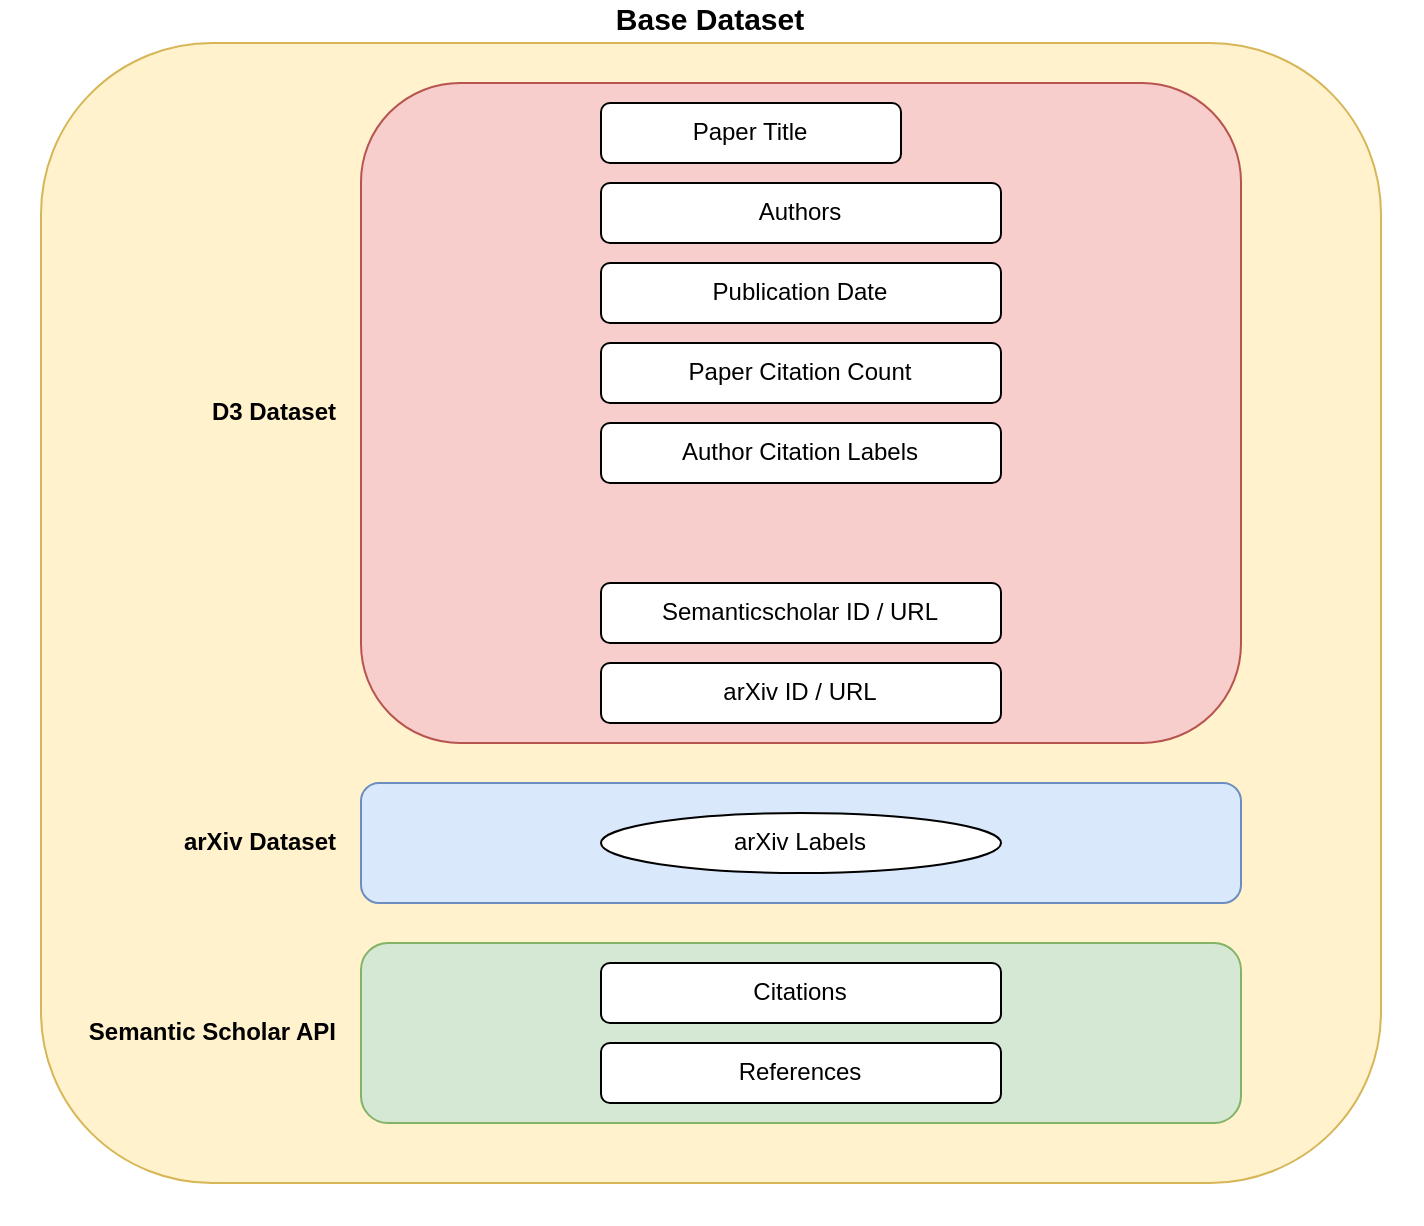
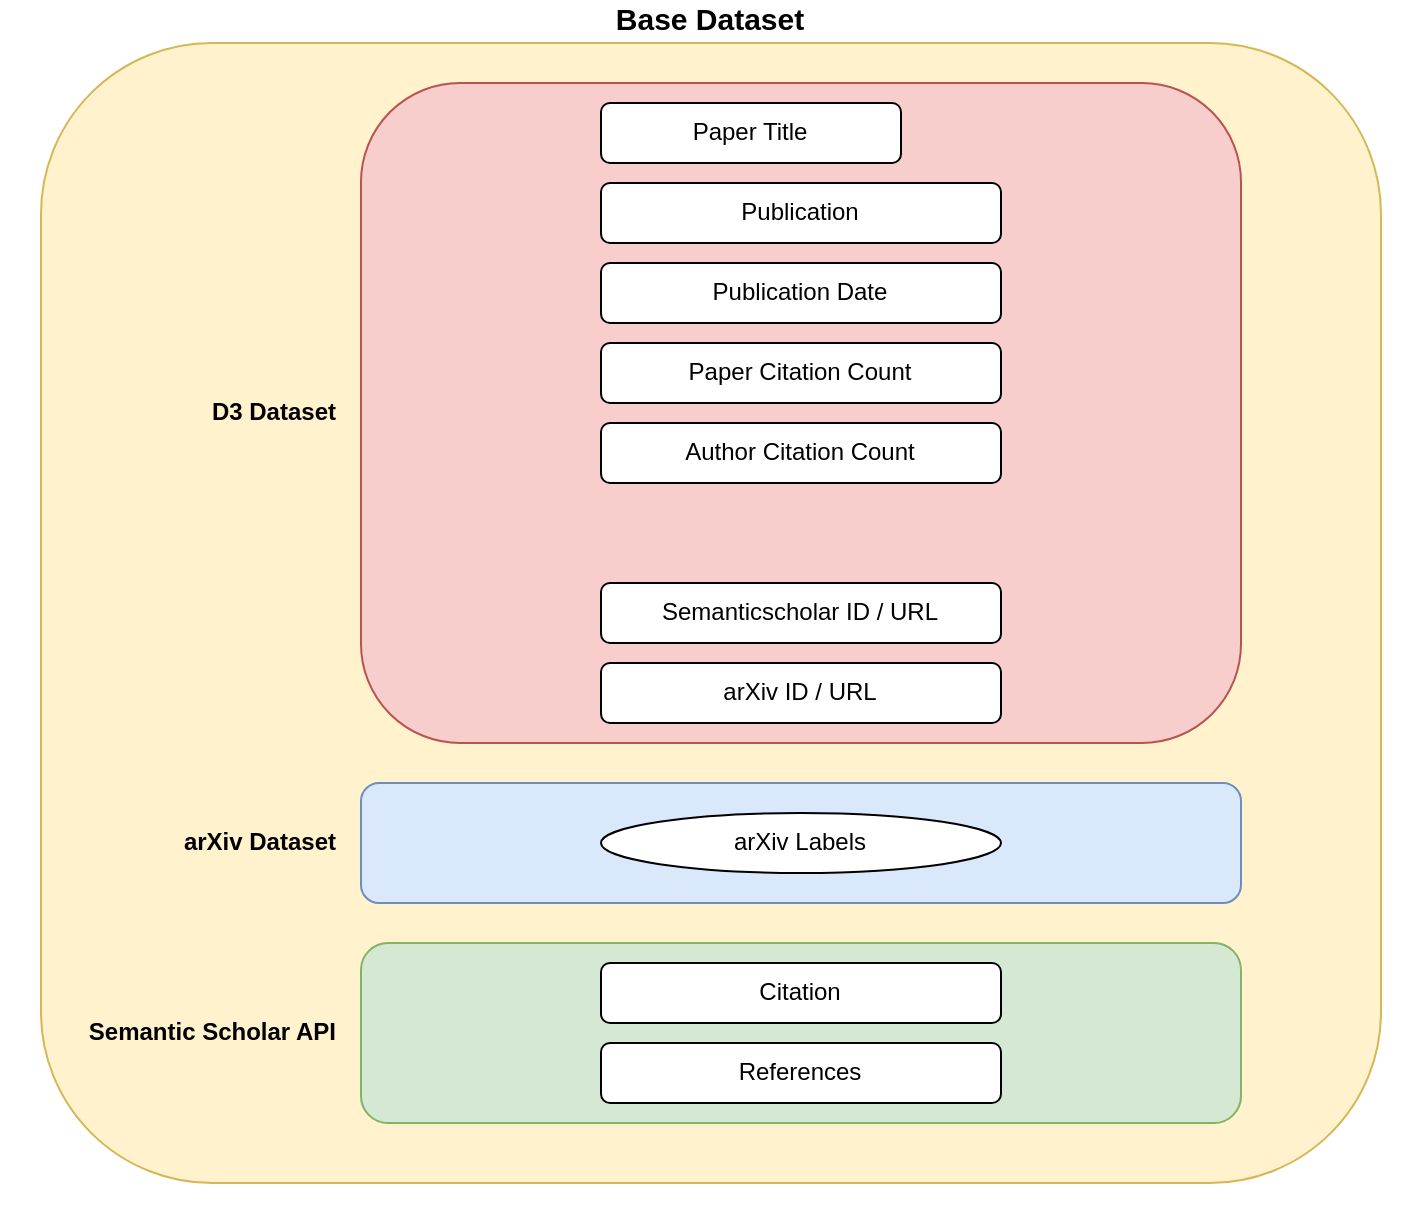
(801, 213) -> (801, 213)
(801, 453) -> (801, 453)
(801, 993) -> (801, 993)
